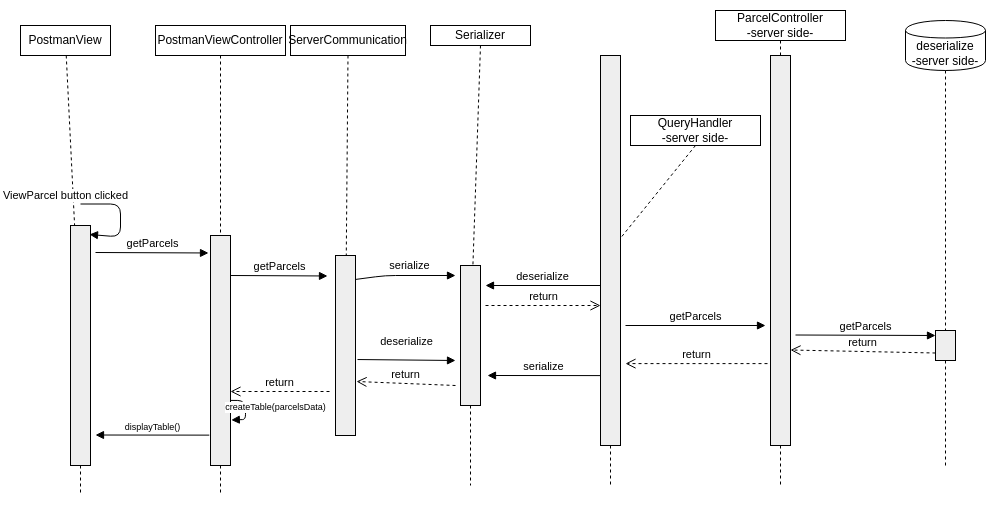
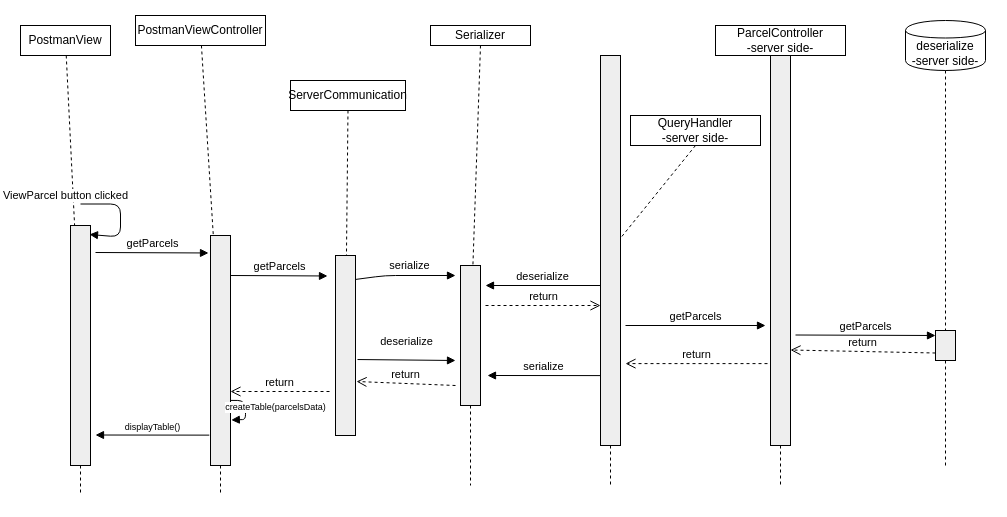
(781, 26) -> (781, 41)
(221, 41) -> (201, 31)
(348, 41) -> (348, 96)
